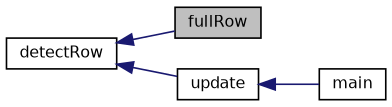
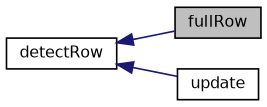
(353, 84) -> none
